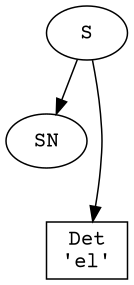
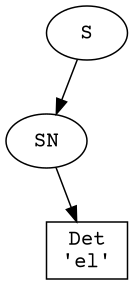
(102, 133) -> (64, 188)
